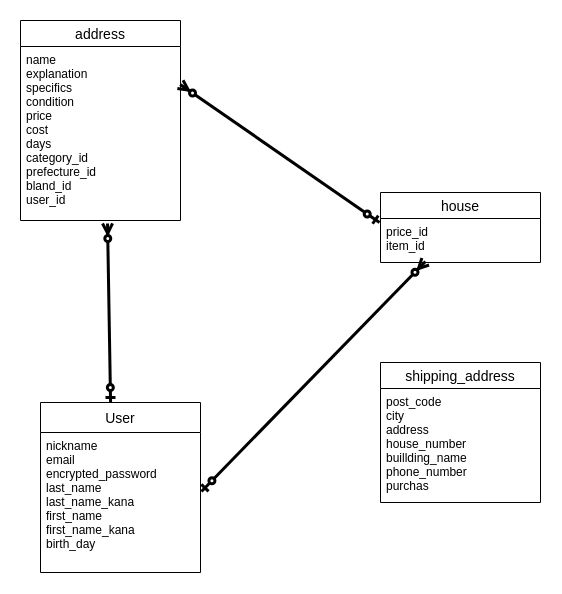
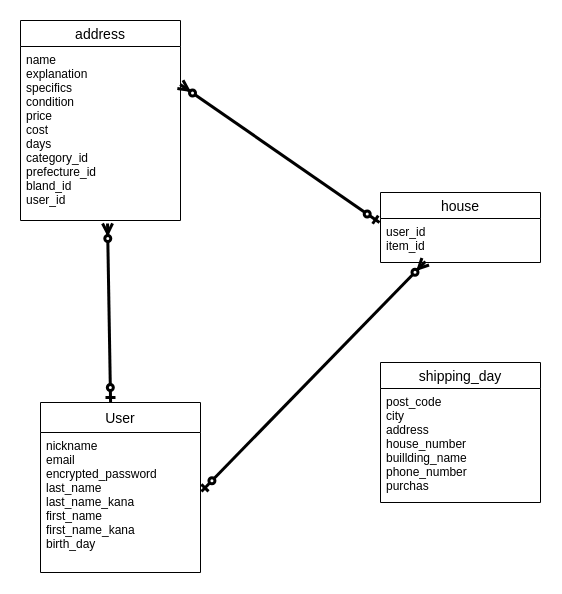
(410, 232) -> (408, 232)
(460, 376) -> (460, 376)
